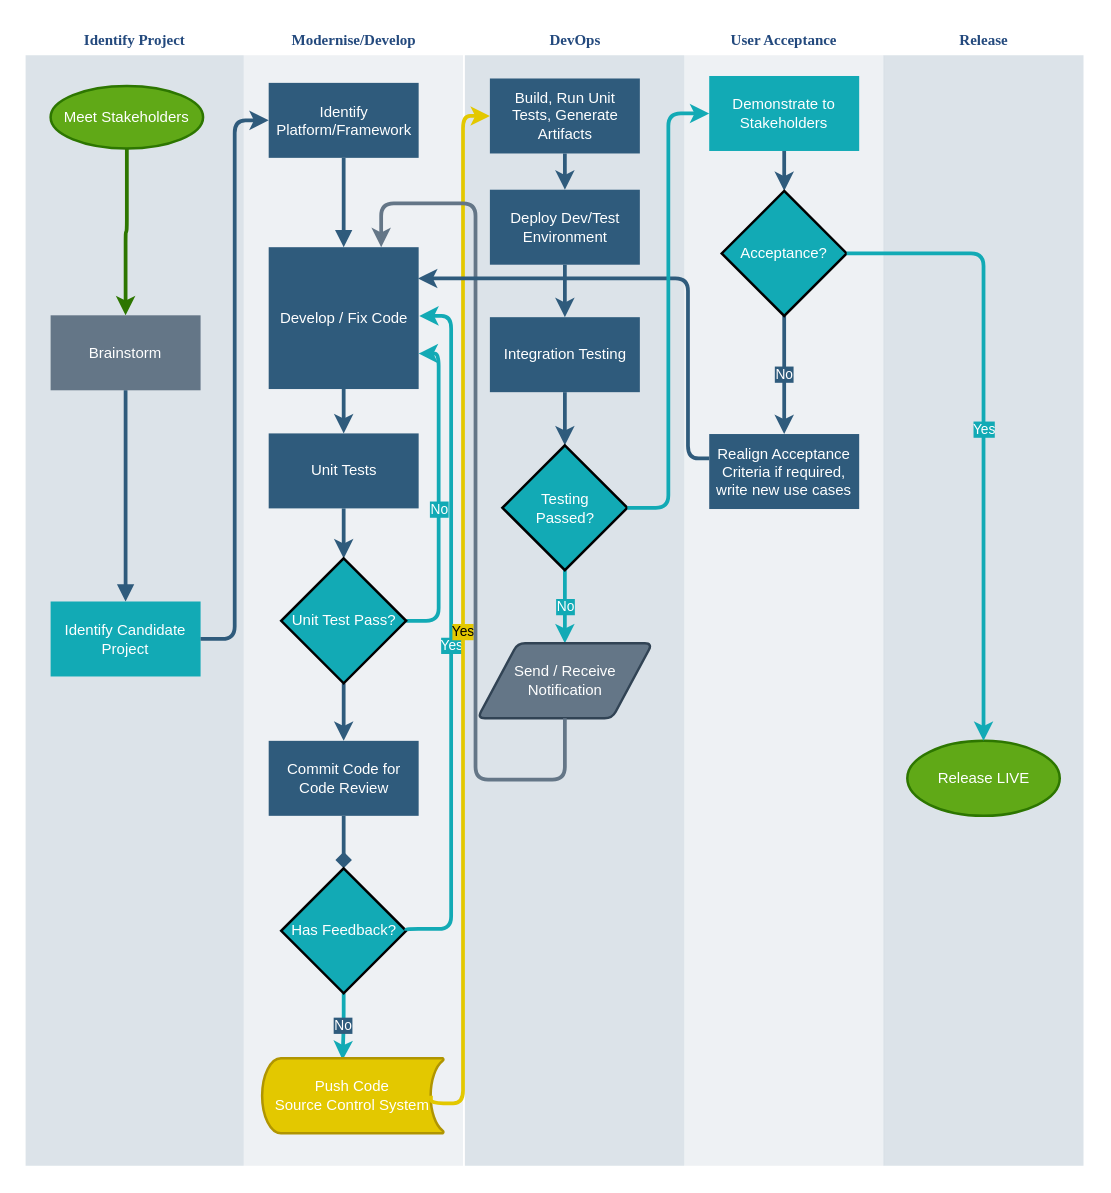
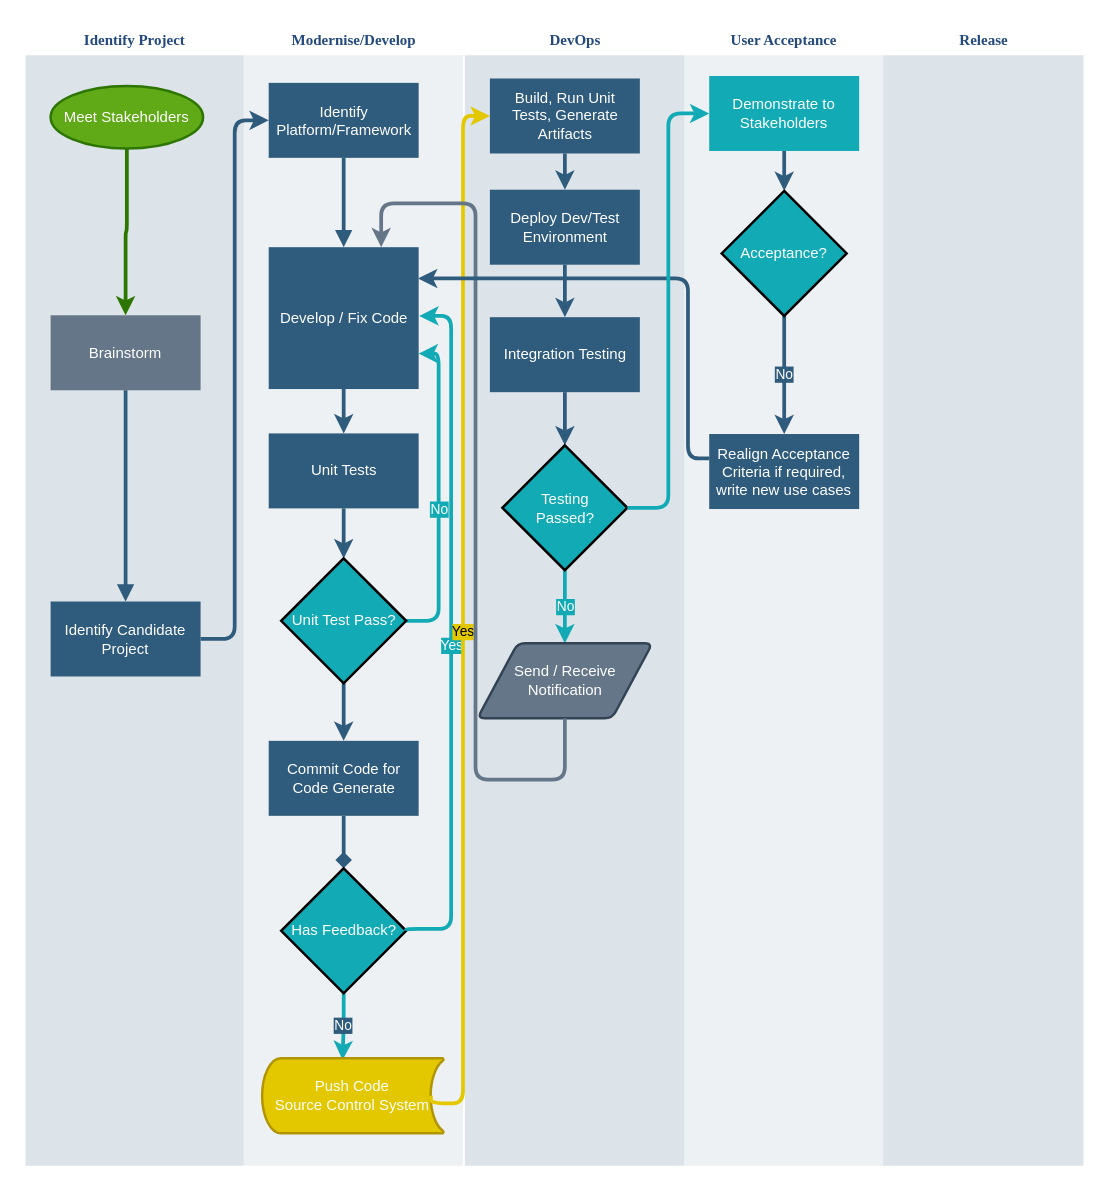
(984, 428) -> none
(126, 639) -> (126, 639)
(344, 778) -> (344, 778)
(984, 778) -> none
